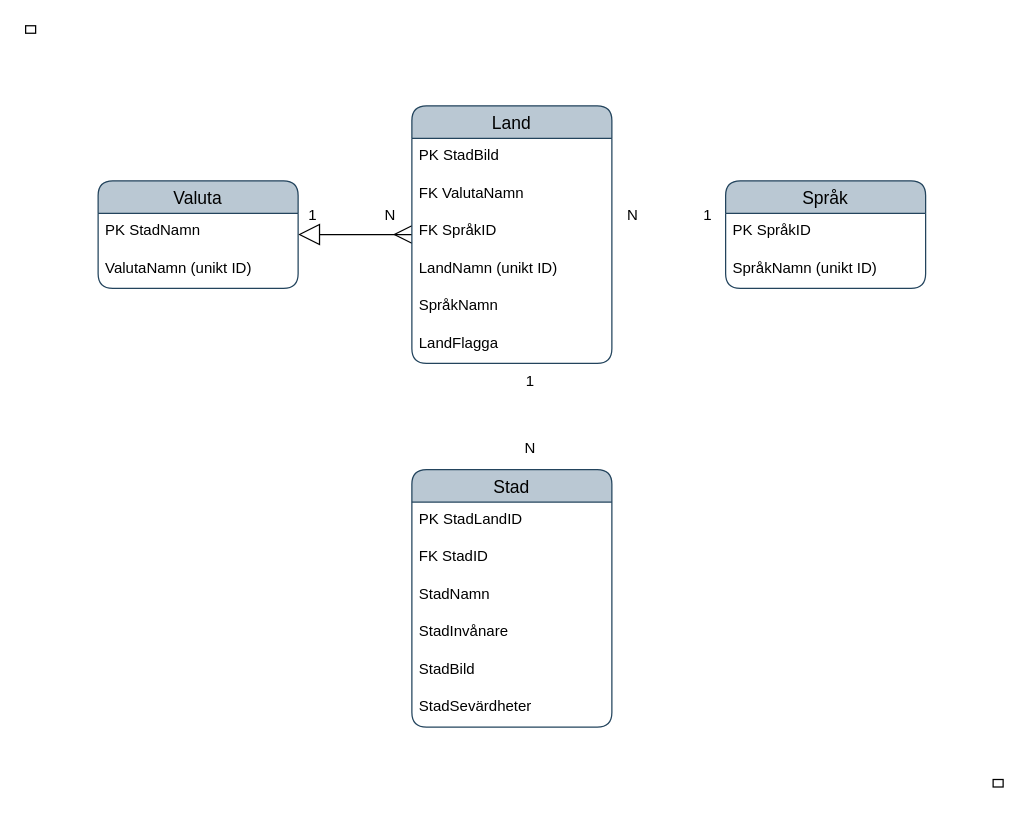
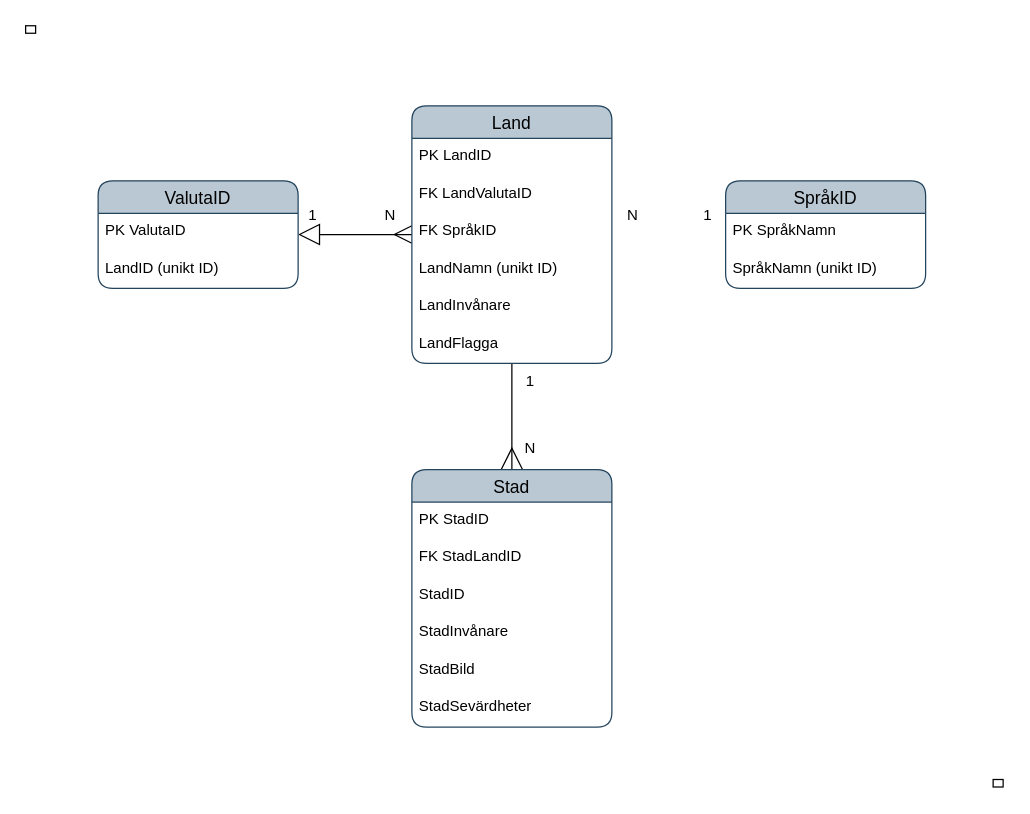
(459, 155) -> (455, 155)
(469, 193) -> (478, 193)
(198, 198) -> (198, 198)
(825, 198) -> (825, 198)
(149, 230) -> (147, 230)
(773, 230) -> (781, 230)
(185, 268) -> (171, 268)
(457, 305) -> (469, 305)
none -> (512, 417)
(471, 519) -> (455, 519)
(455, 556) -> (471, 556)
(452, 594) -> (444, 594)
